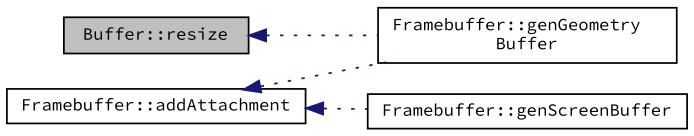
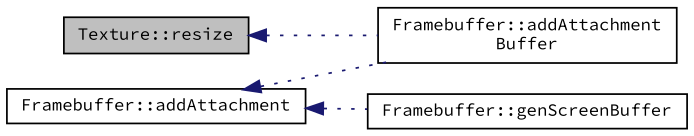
(156, 35) -> (156, 35)
(527, 35) -> (527, 35)
